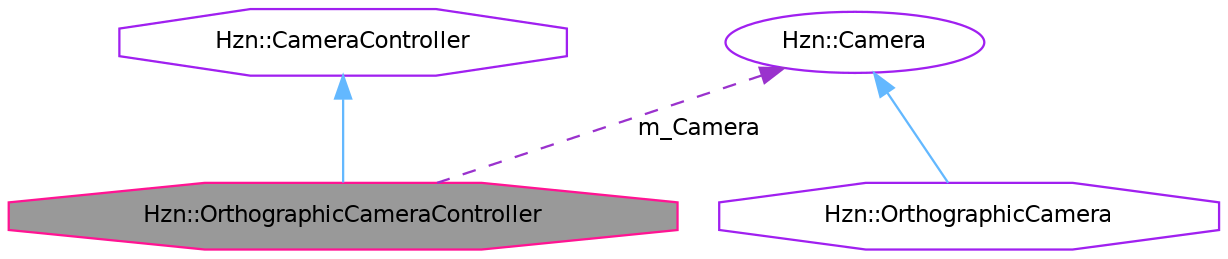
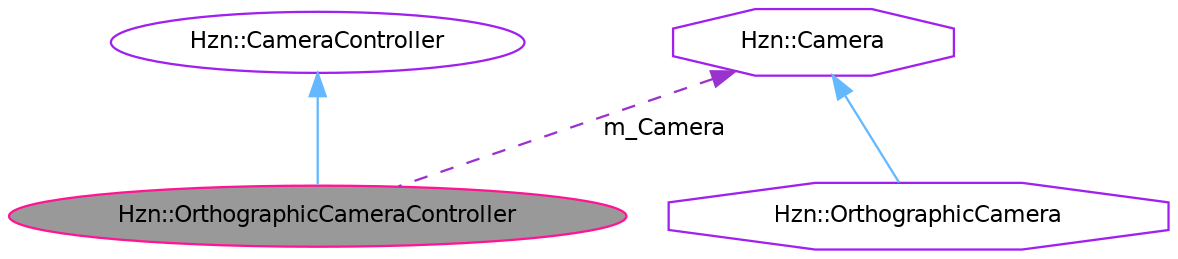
(343, 42) -> (318, 42)
(855, 42) -> (813, 42)
(343, 216) -> (318, 216)
